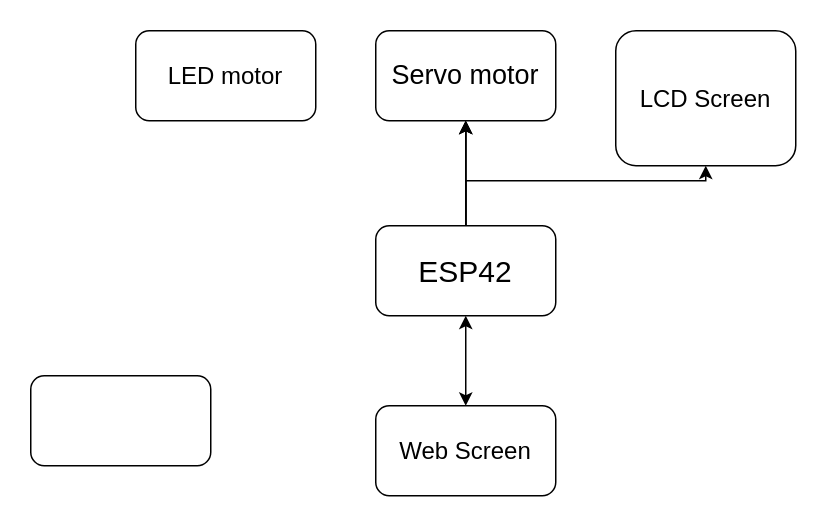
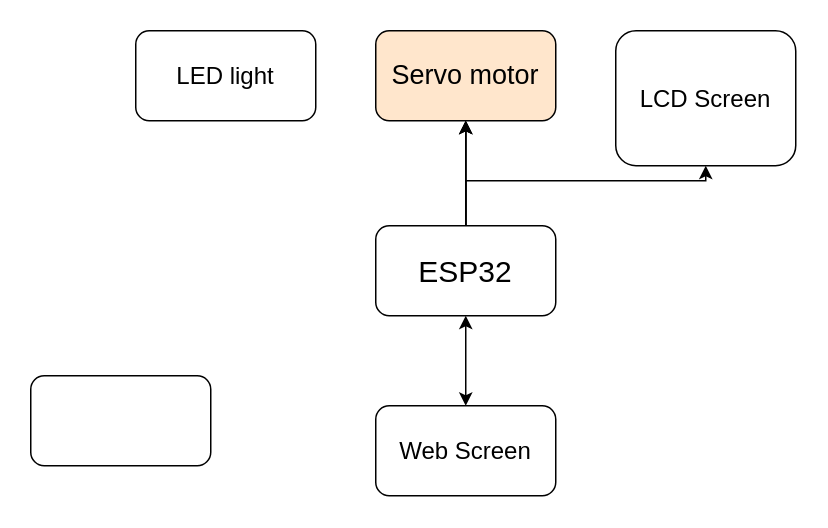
(226, 76) -> (226, 76)
(466, 76) -> (466, 76)
(466, 271) -> (466, 271)
